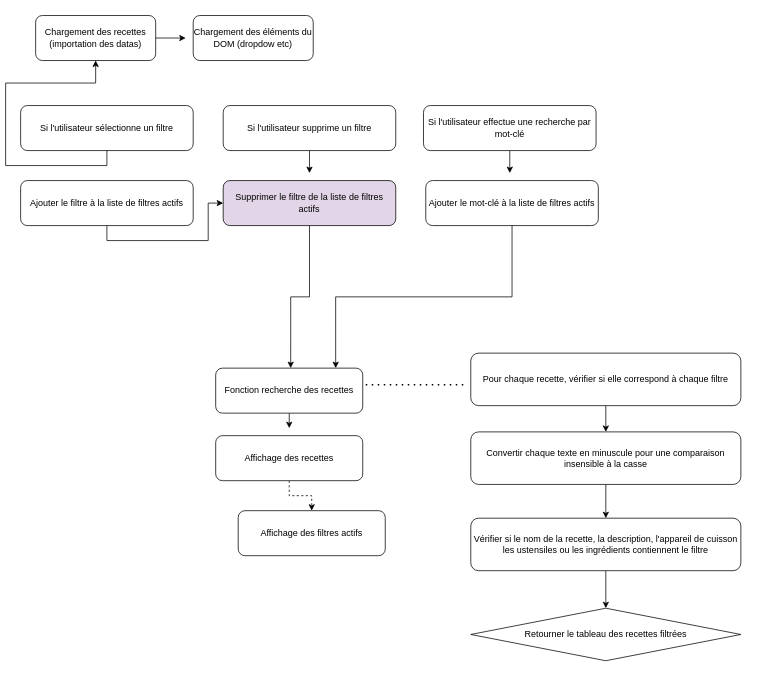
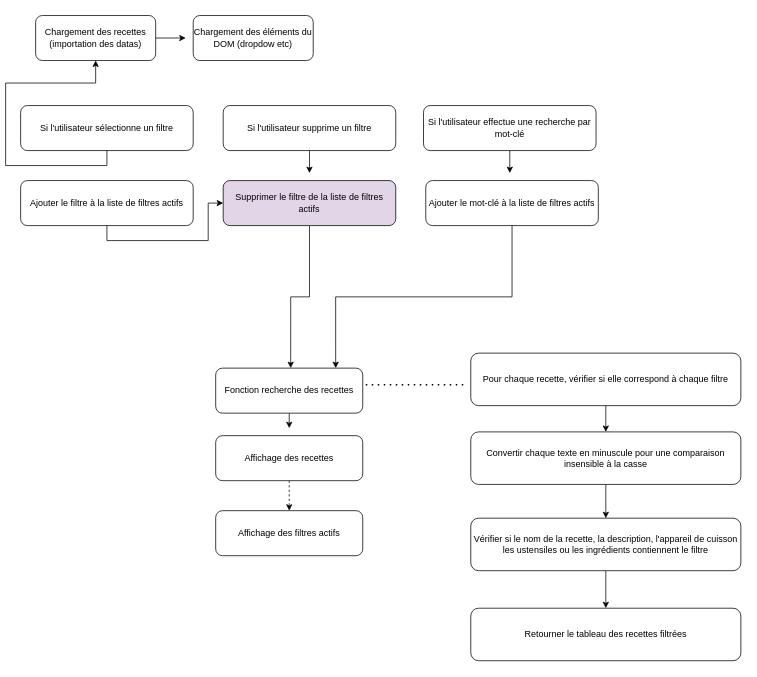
(312, 533) -> (289, 533)
(606, 634) -> (606, 634)
